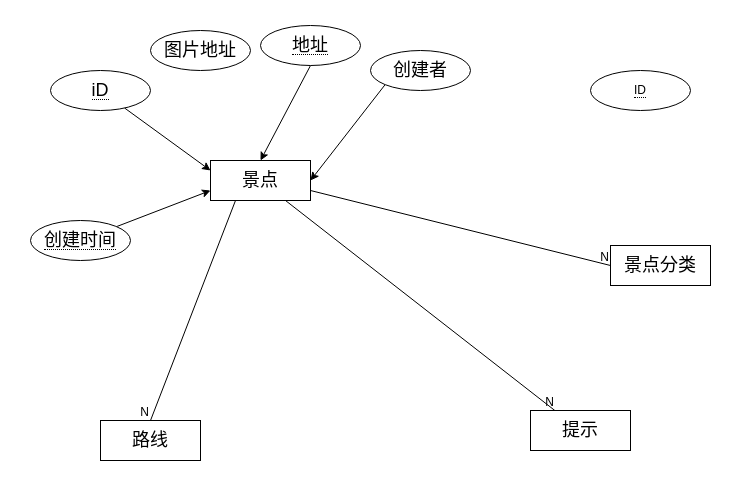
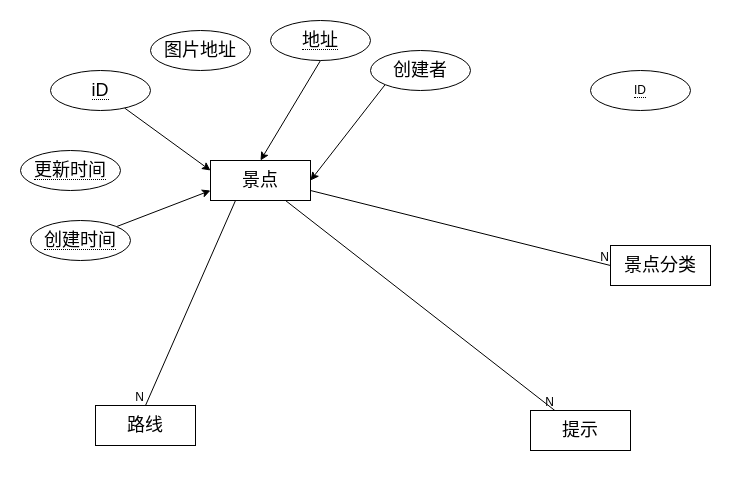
(311, 46) -> (321, 41)
none -> (71, 171)
(151, 441) -> (146, 426)
